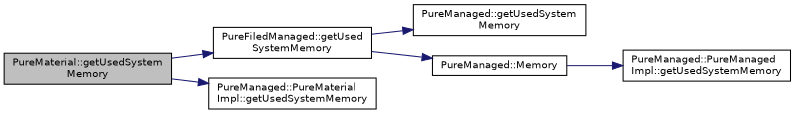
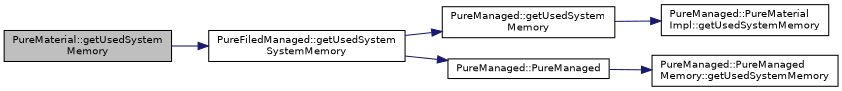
(292, 43) -> (307, 46)
(500, 66) -> (529, 69)
(707, 66) -> (745, 71)
(185, 80) -> (633, 21)
